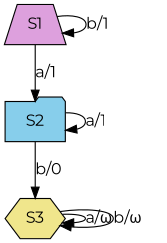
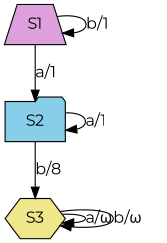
(49, 170) -> (49, 170)
